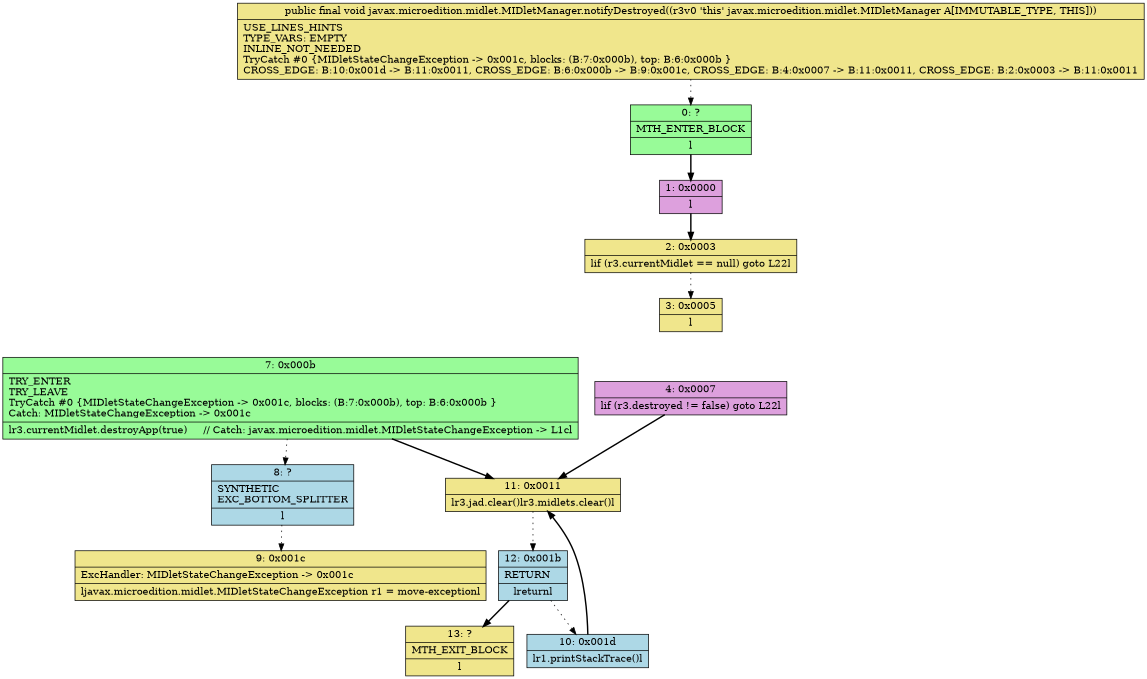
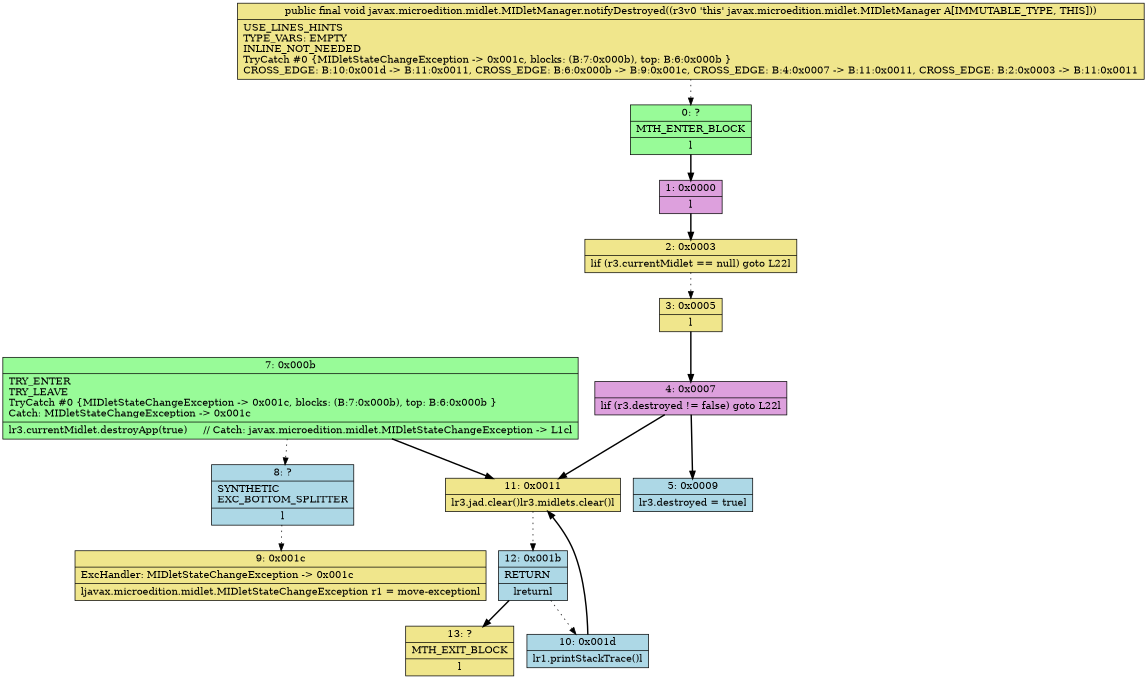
none -> (691, 353)
none -> (693, 495)
